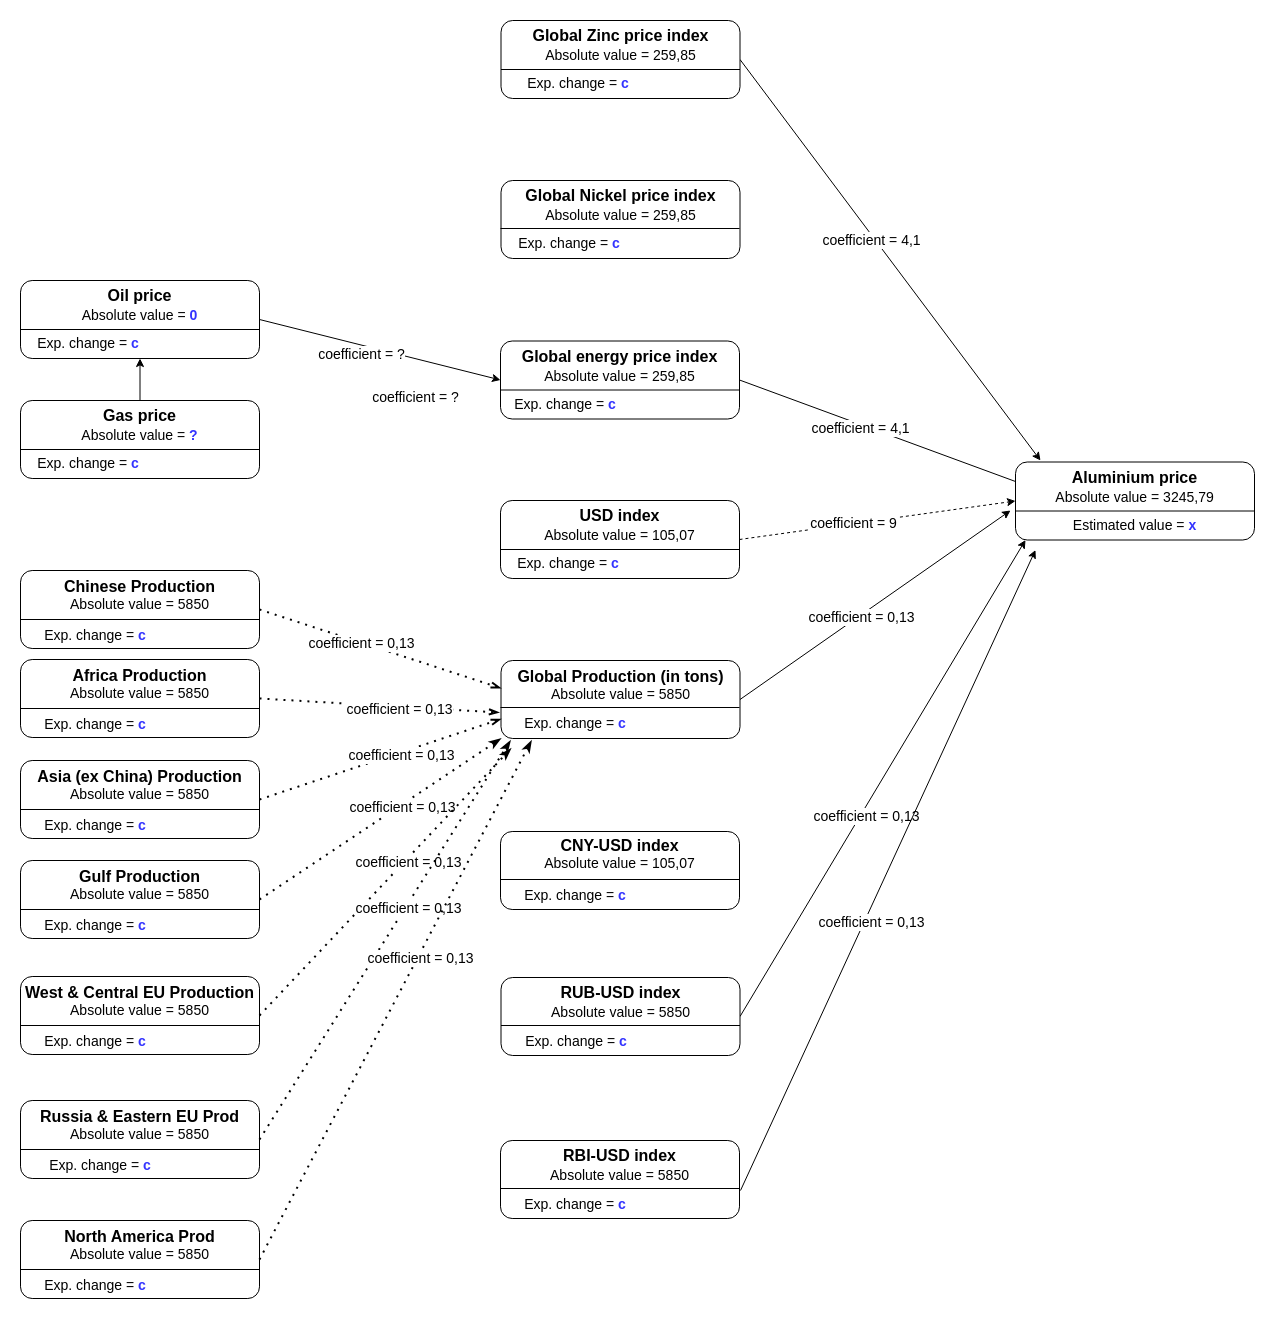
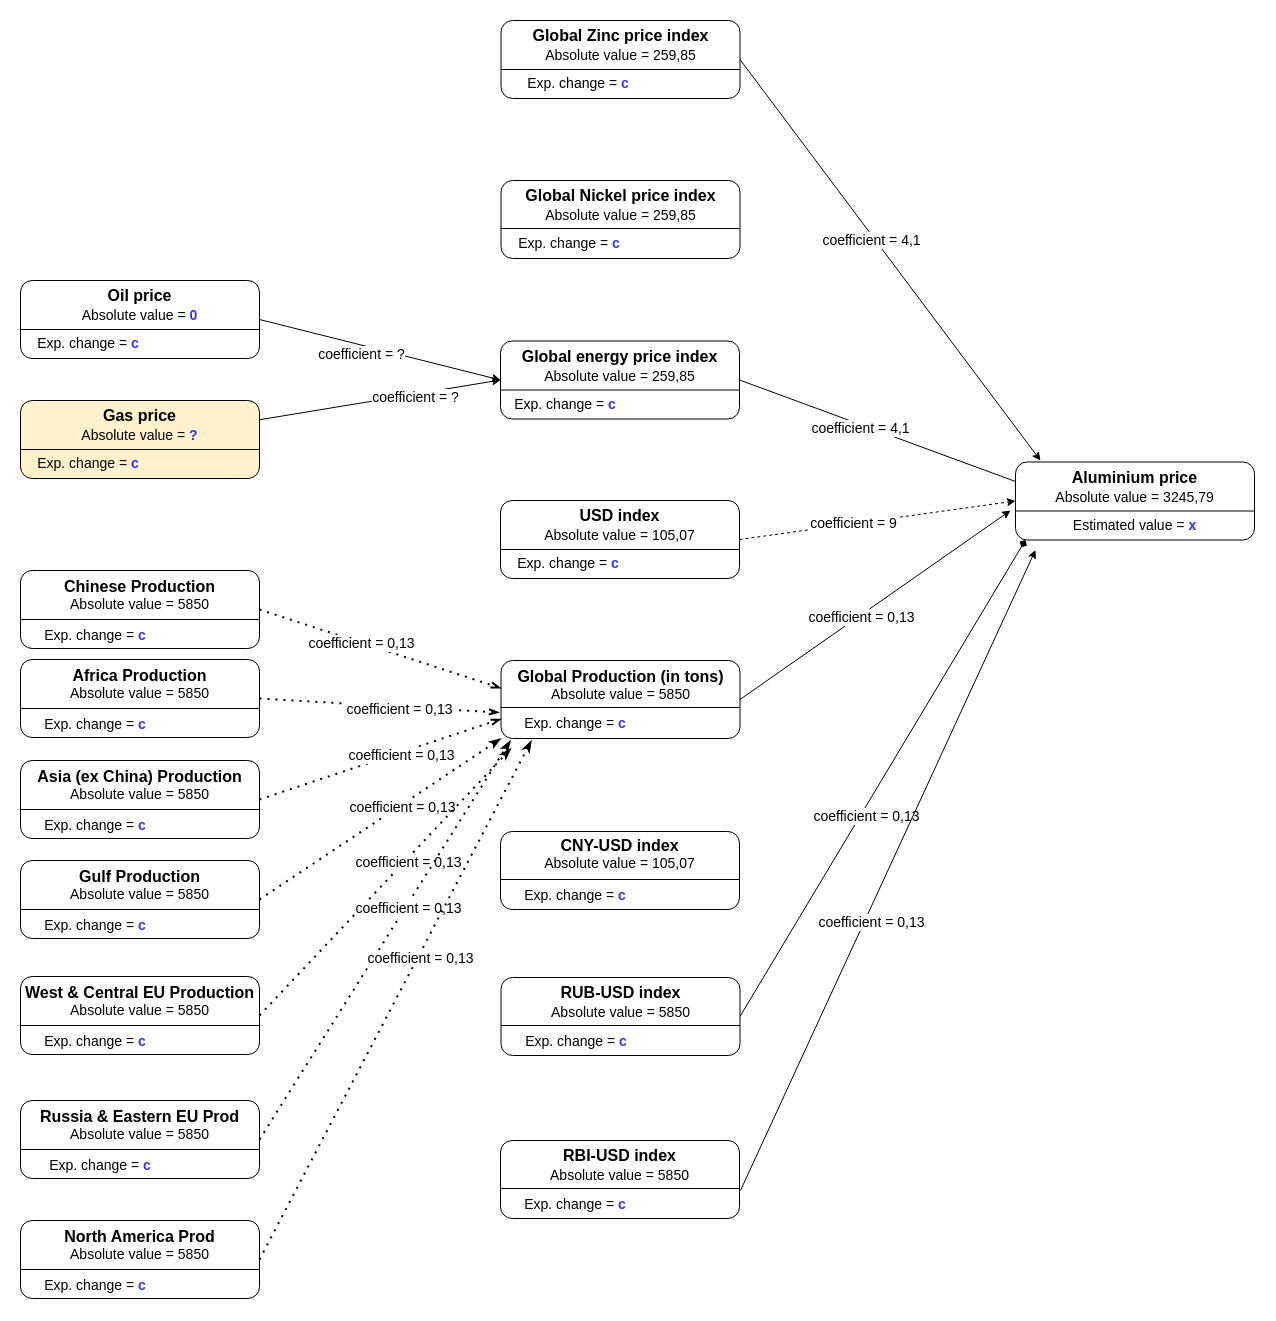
(140, 383) -> (316, 410)
(140, 440) -> (140, 440)
(1021, 547) -> (1021, 547)
